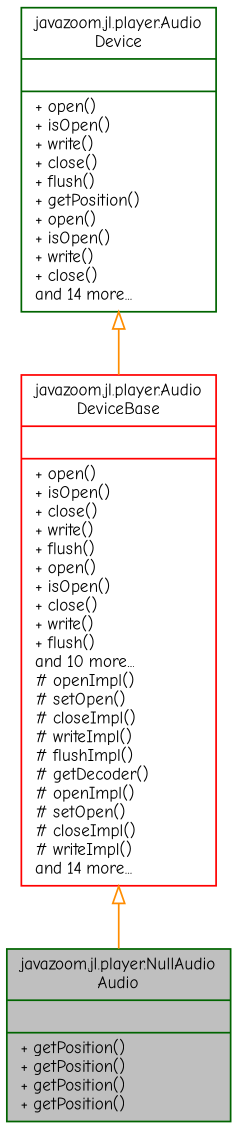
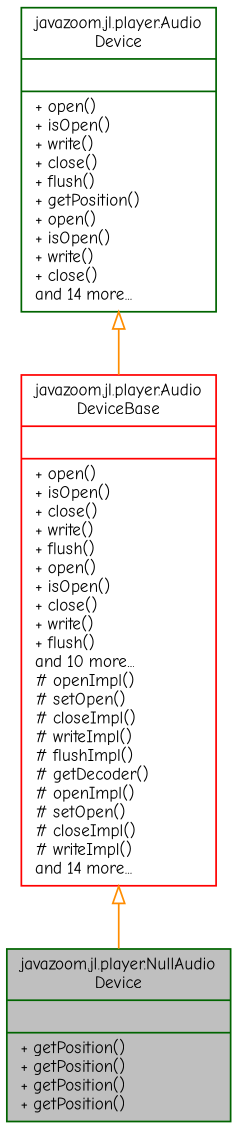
(119, 983) -> (119, 983)
